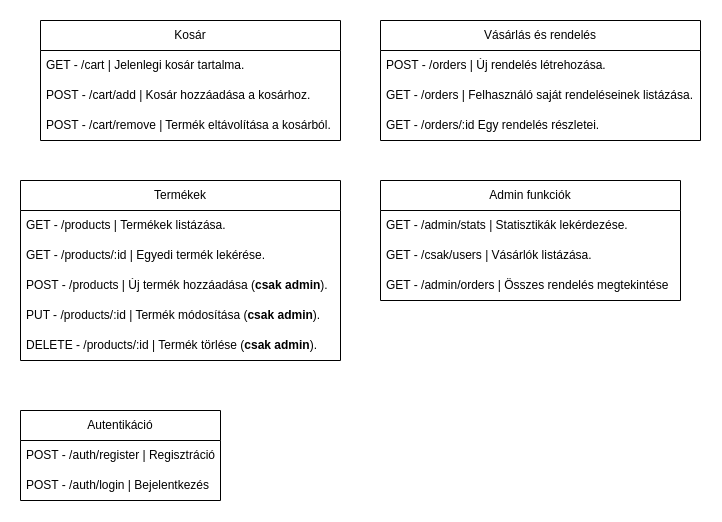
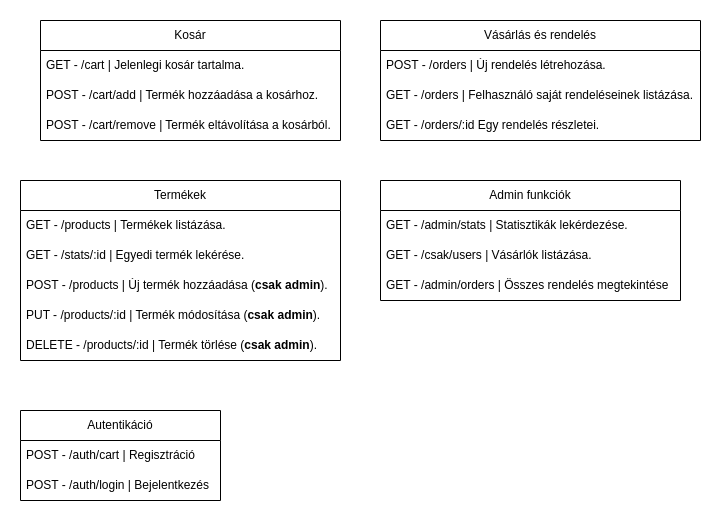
(190, 96) -> (192, 96)
(161, 256) -> (150, 256)
(122, 456) -> (122, 456)
